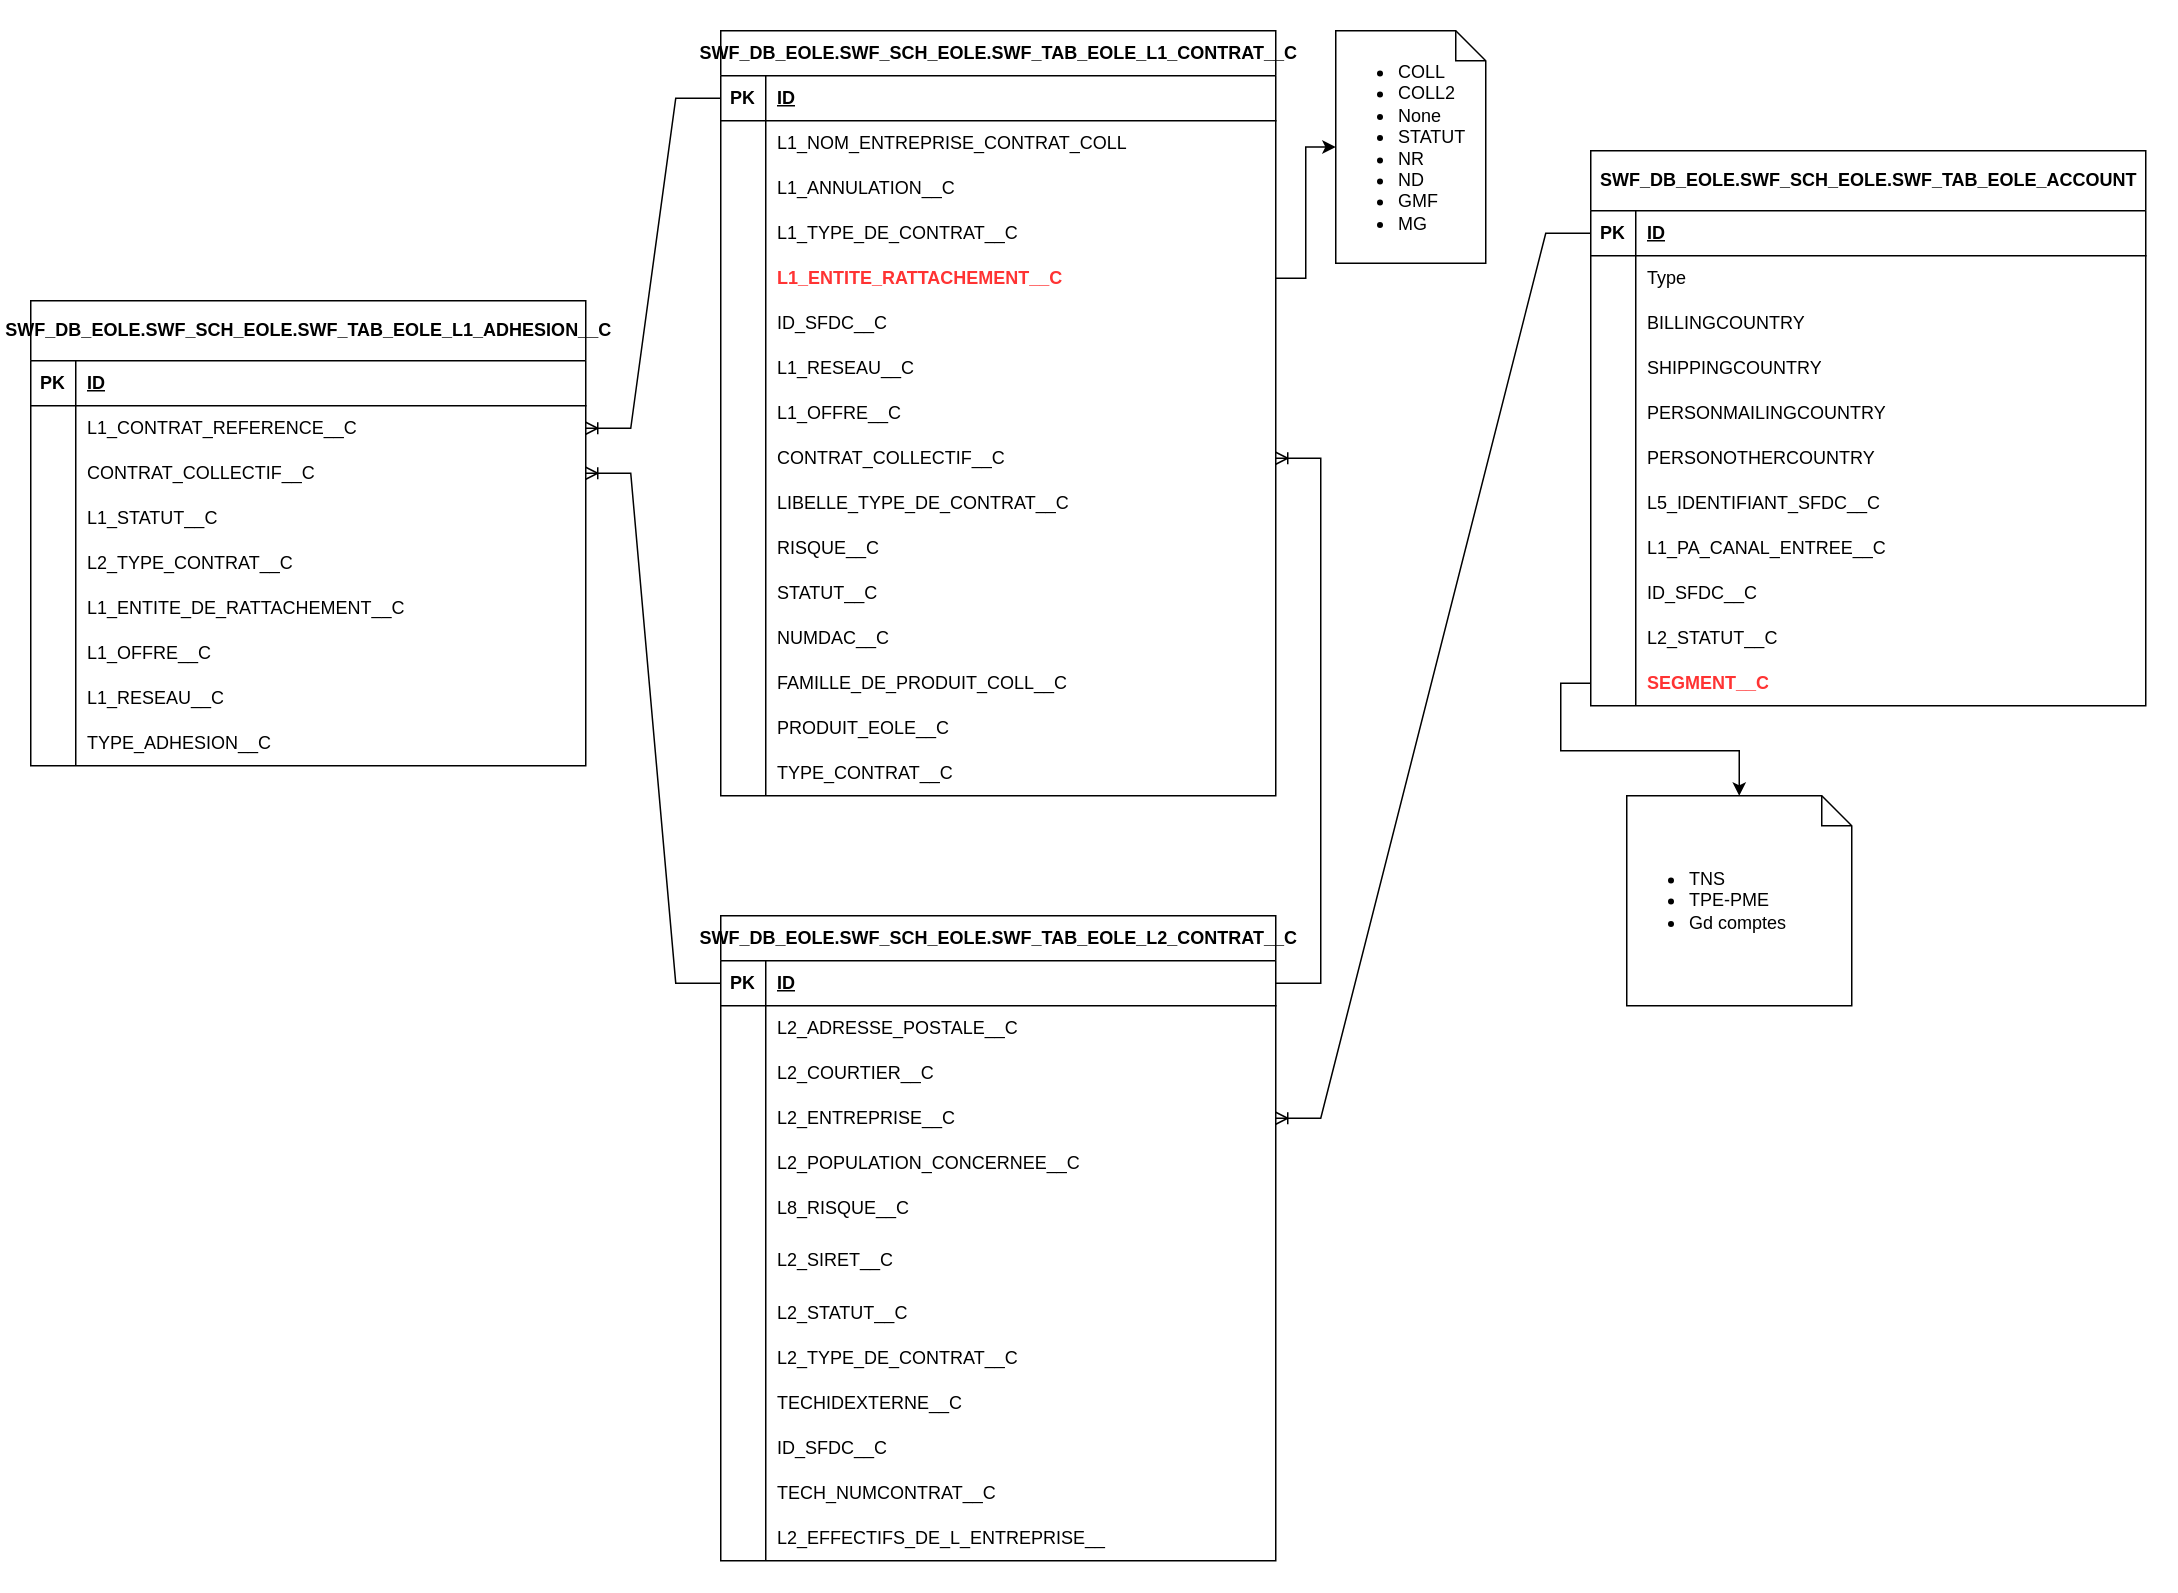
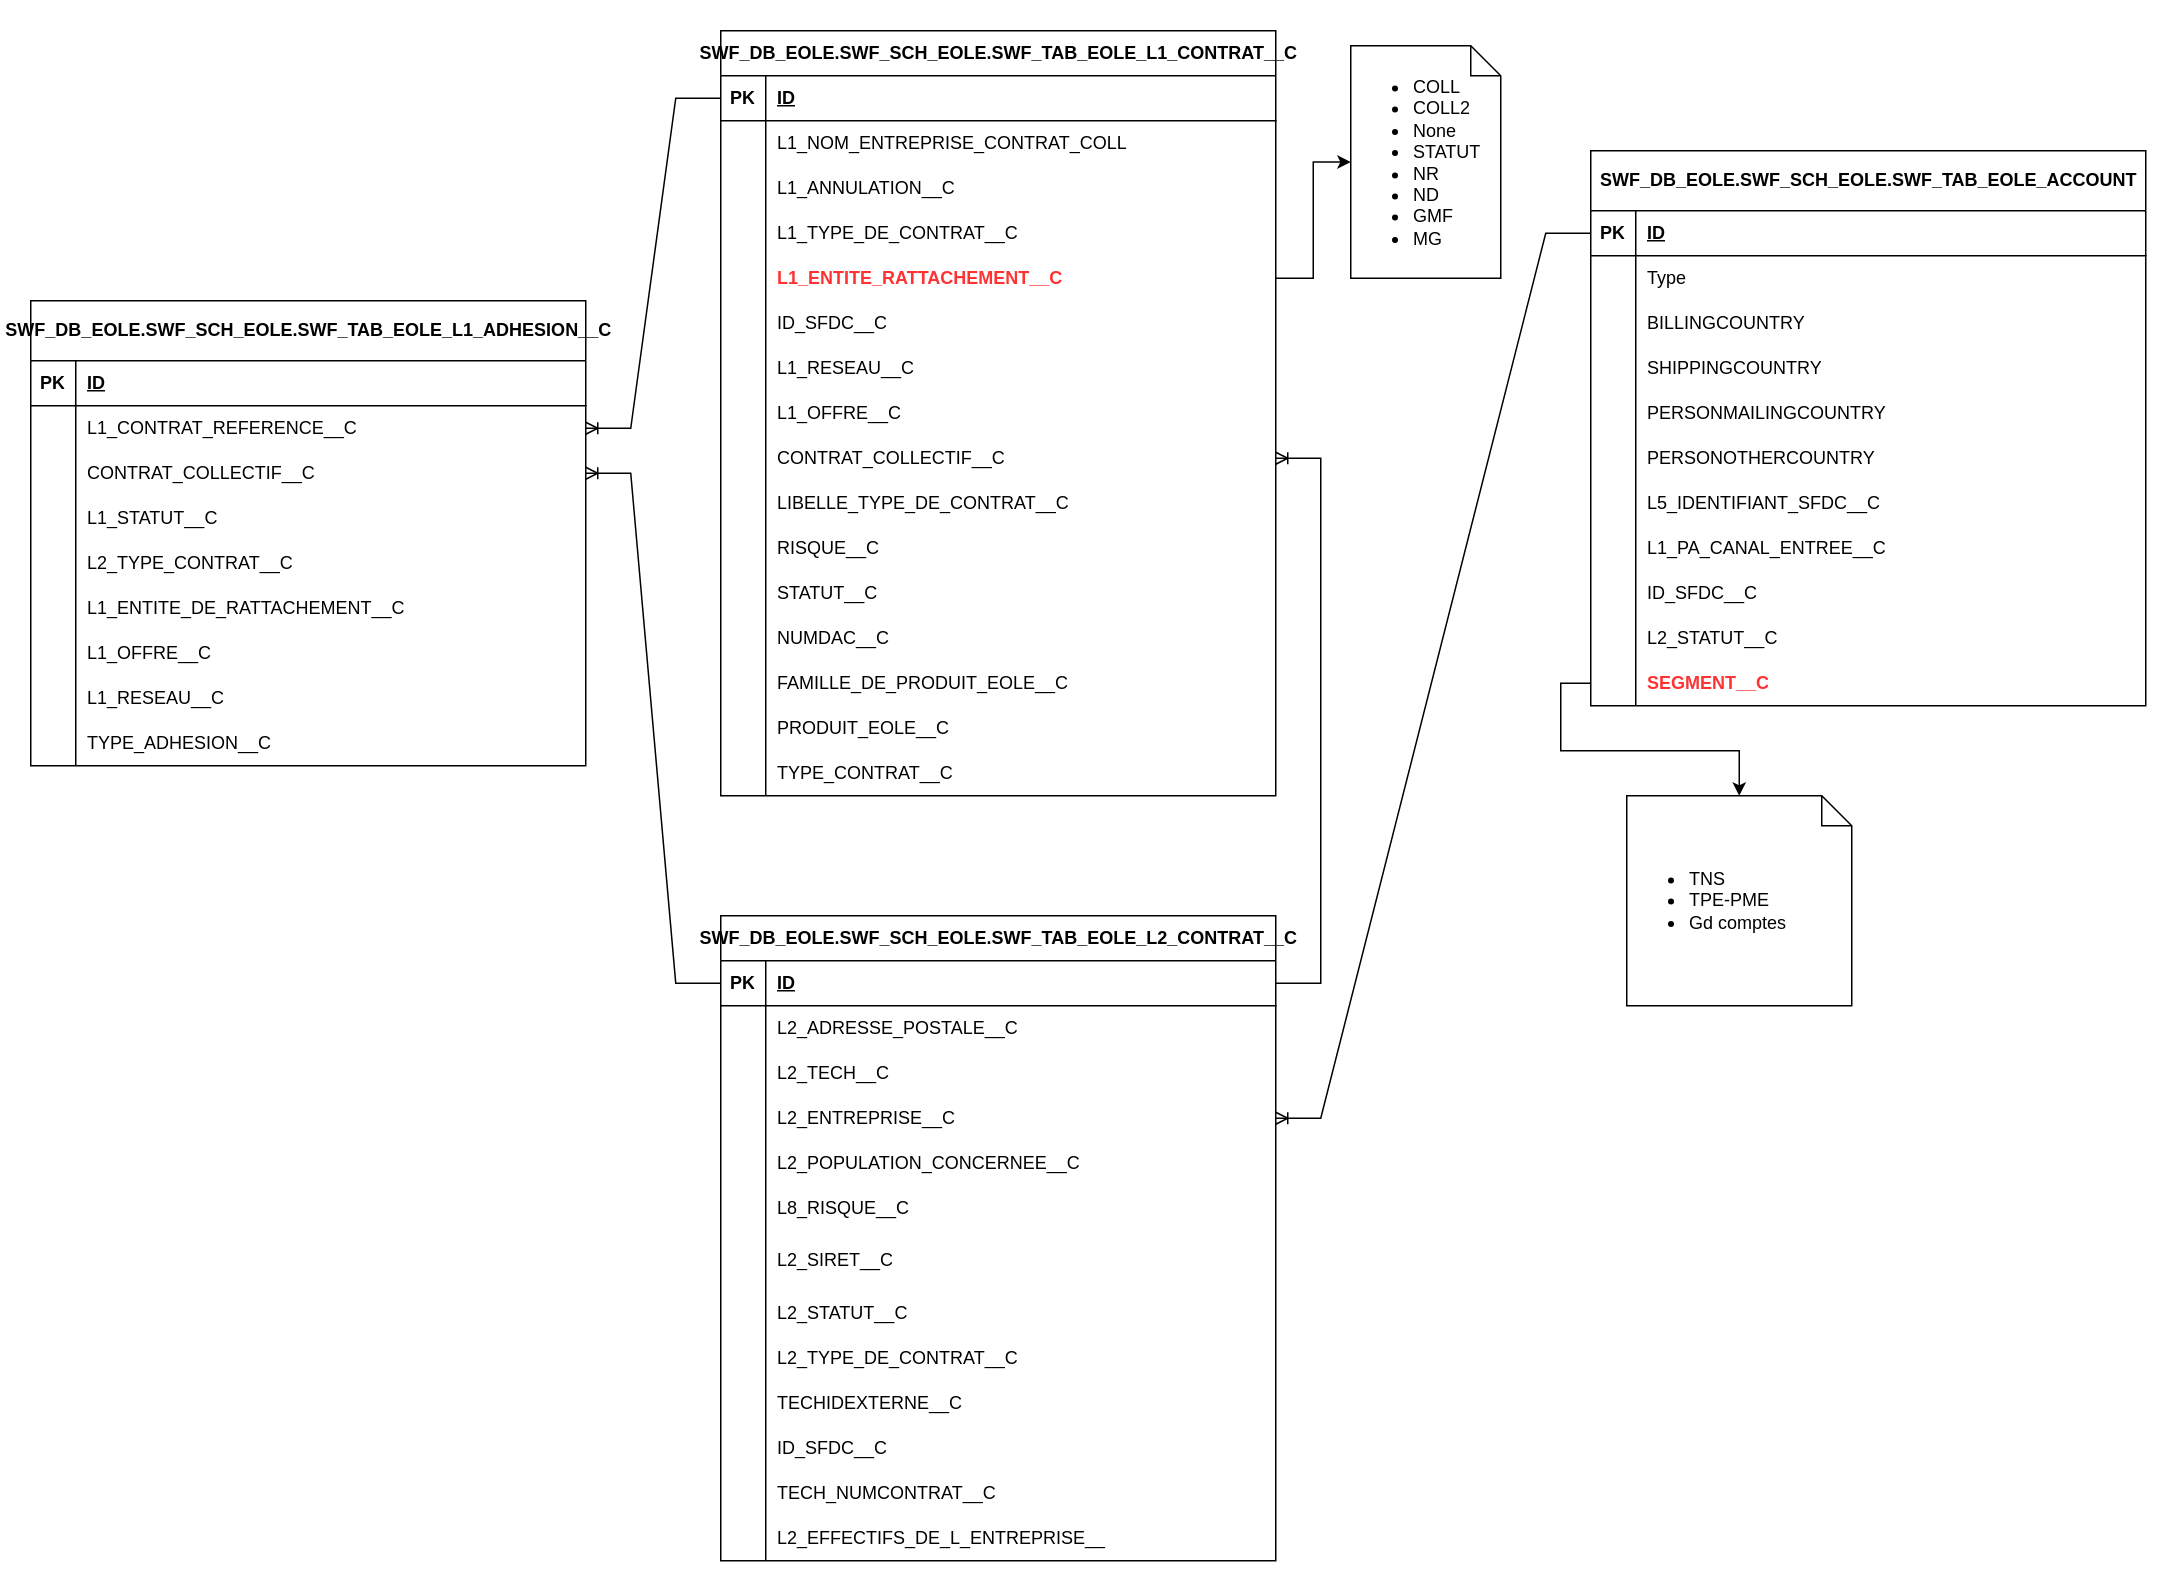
(1411, 147) -> (1426, 162)
(909, 683) -> (909, 683)
(848, 1073) -> (828, 1073)
